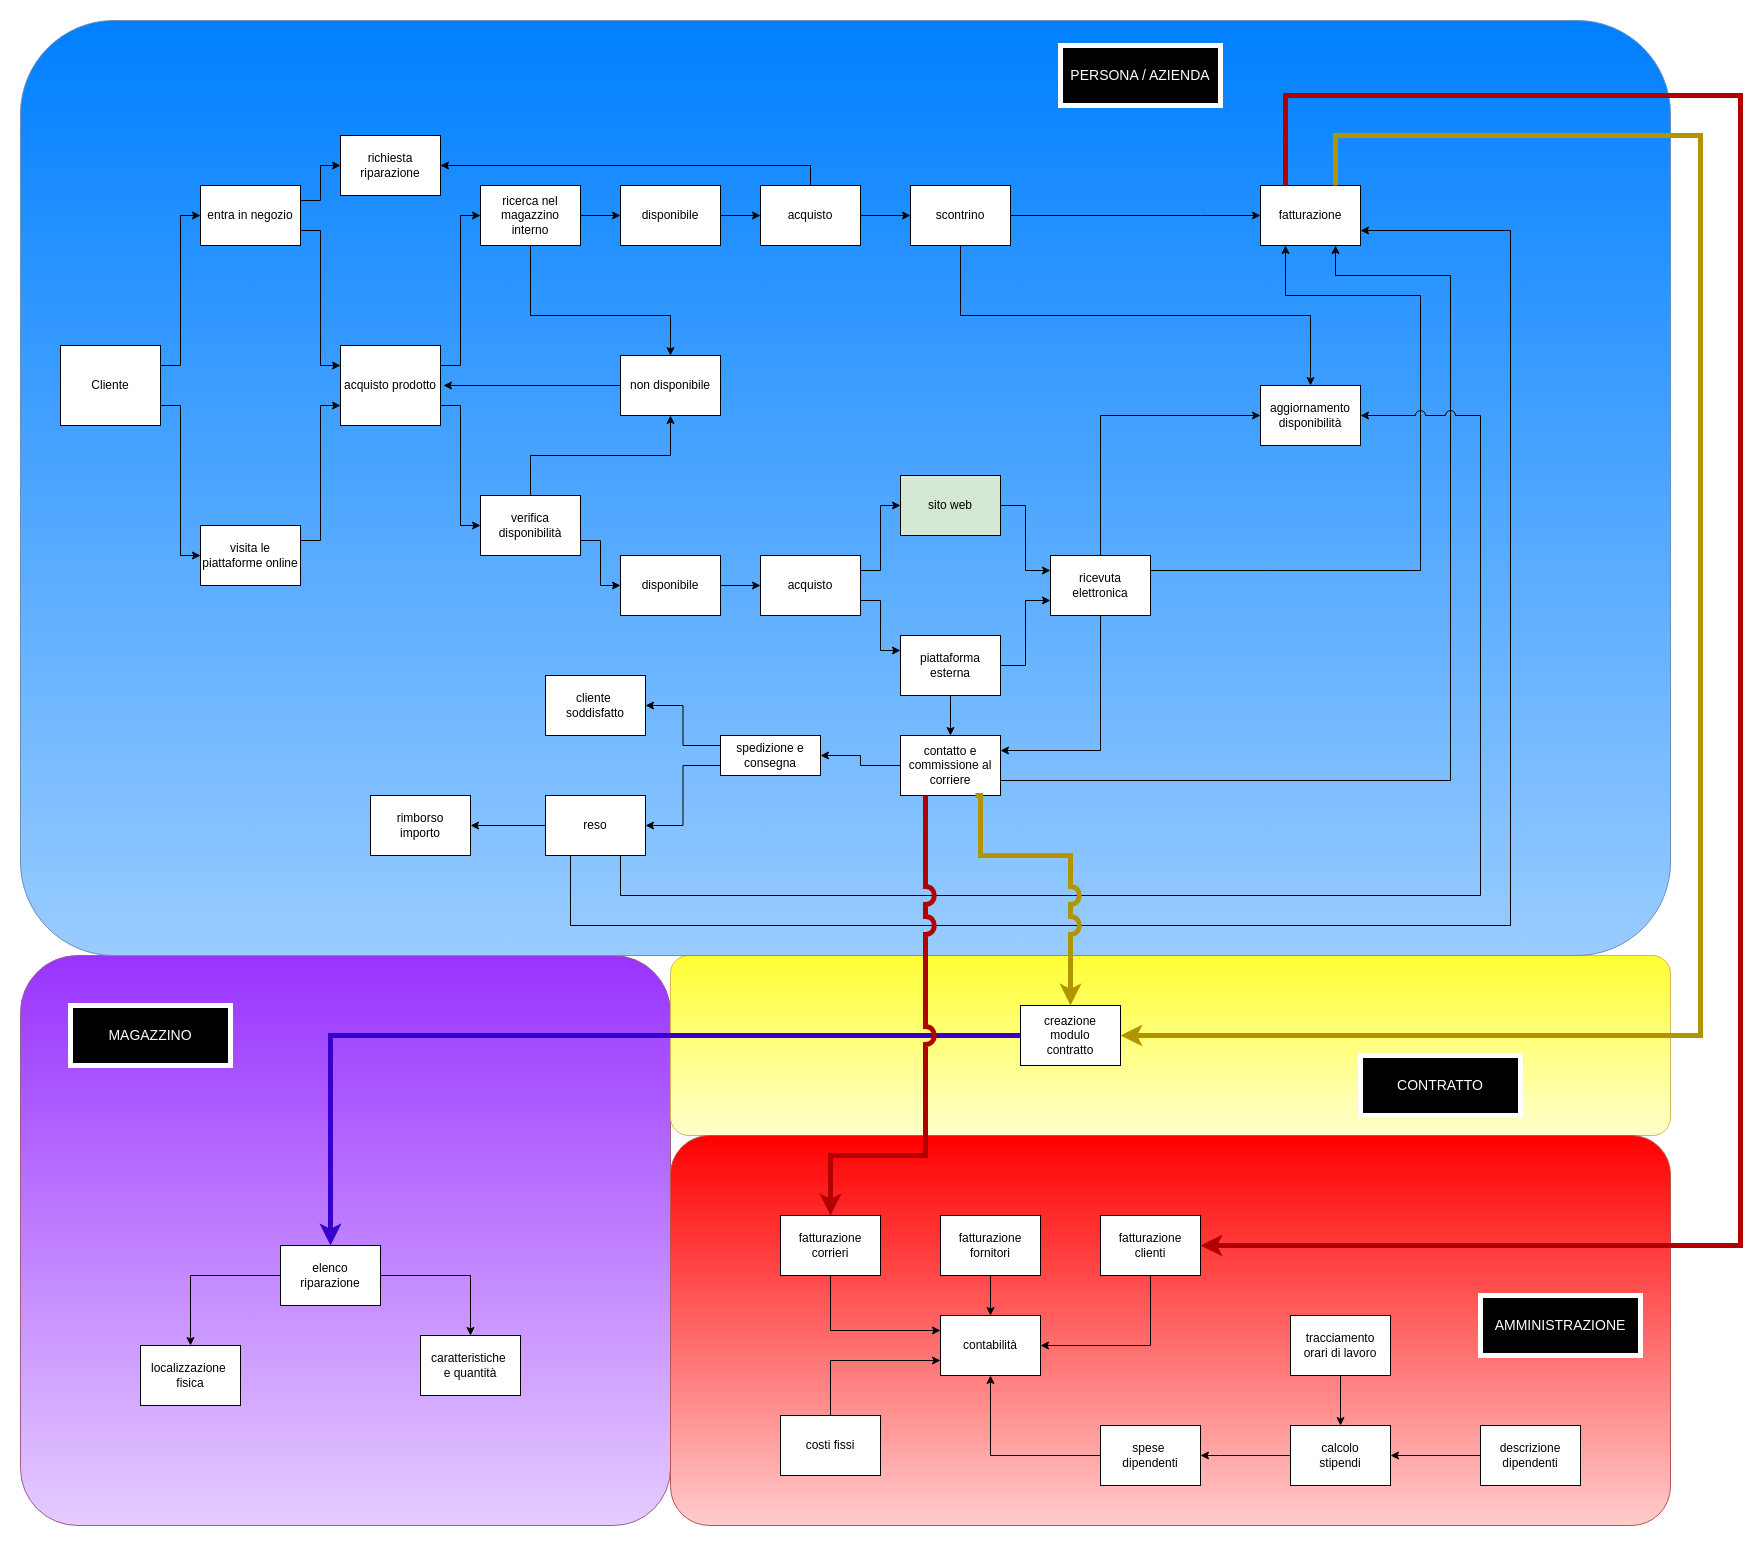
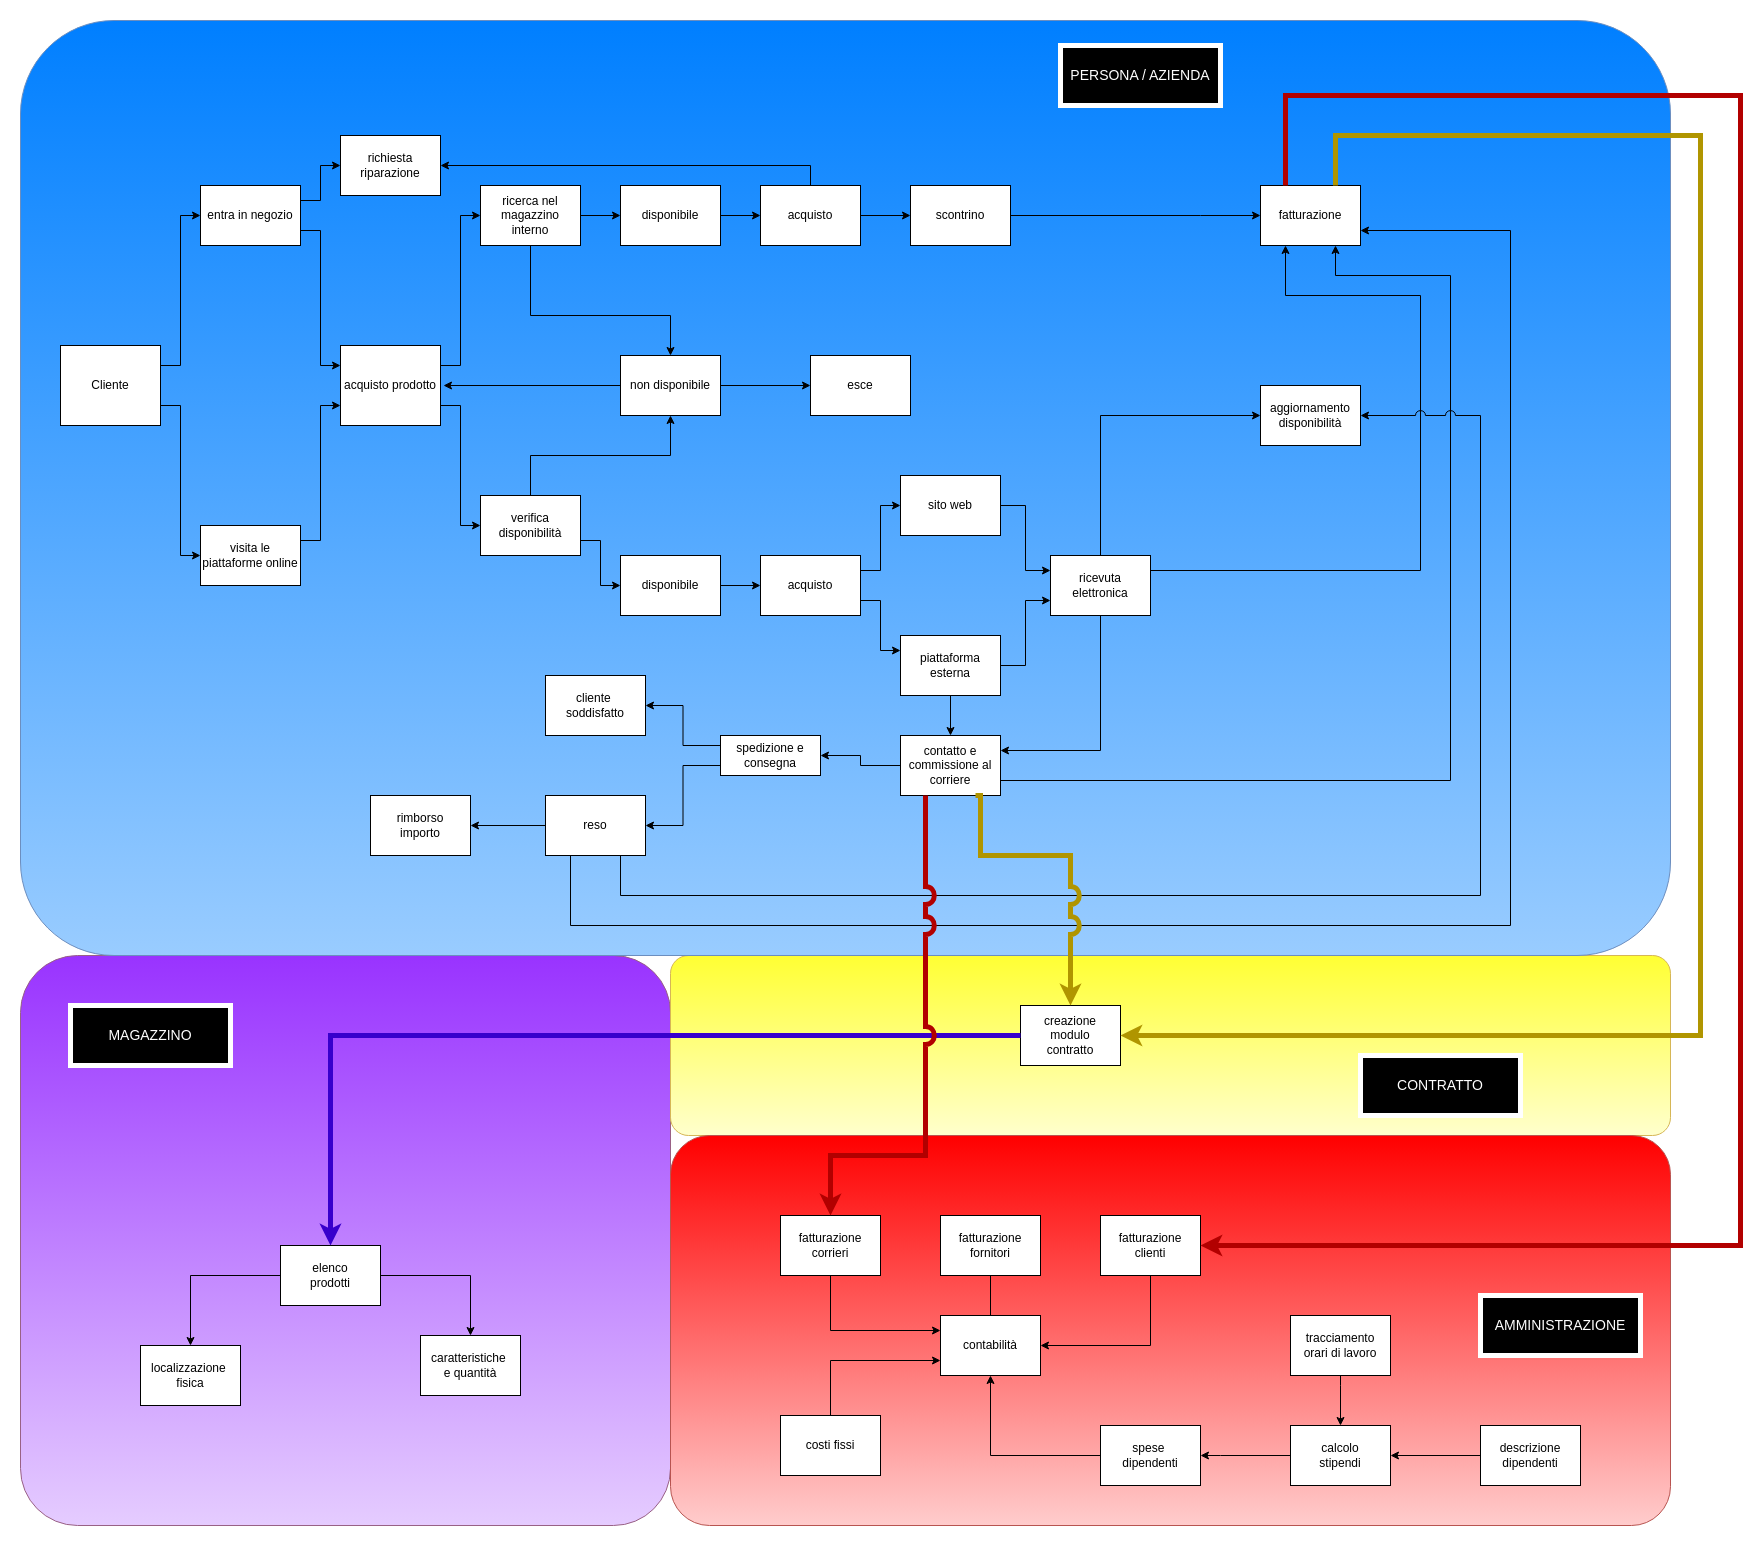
(1132, 316) -> none
none -> (762, 386)
none -> (861, 386)
(951, 506) -> (951, 506)
(331, 1276) -> (331, 1276)
(991, 1307) -> (991, 1310)
